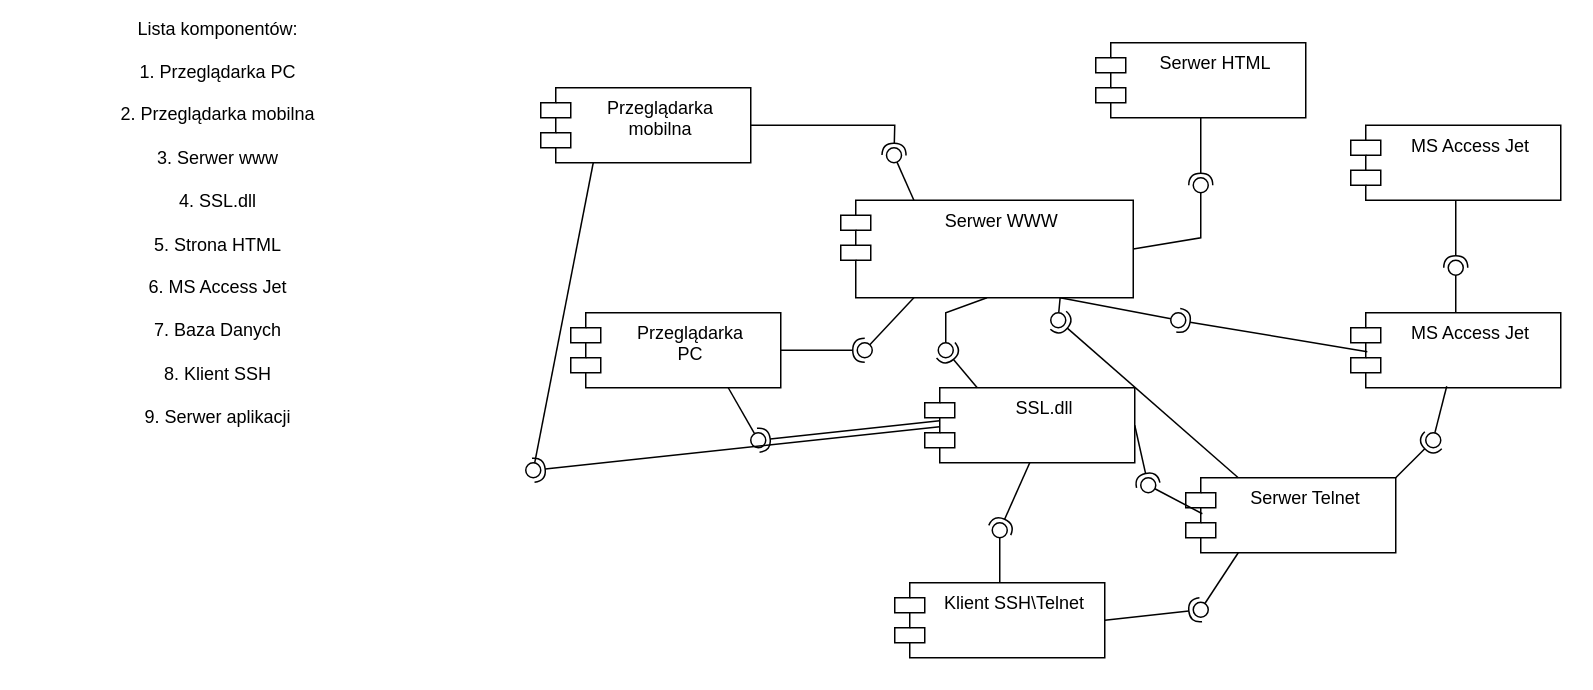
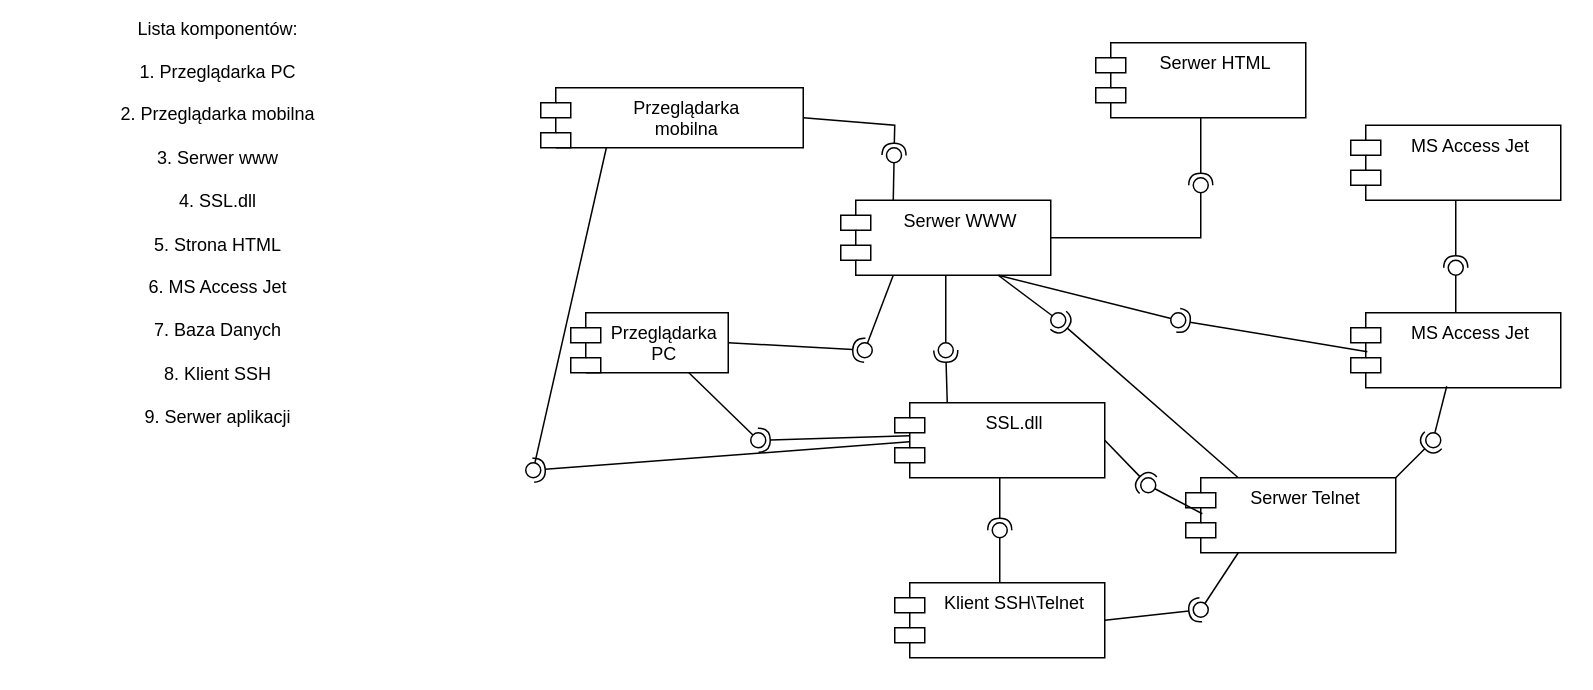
(646, 125) -> (672, 118)
(987, 249) -> (946, 238)
(676, 350) -> (650, 343)
(1030, 425) -> (1000, 440)
